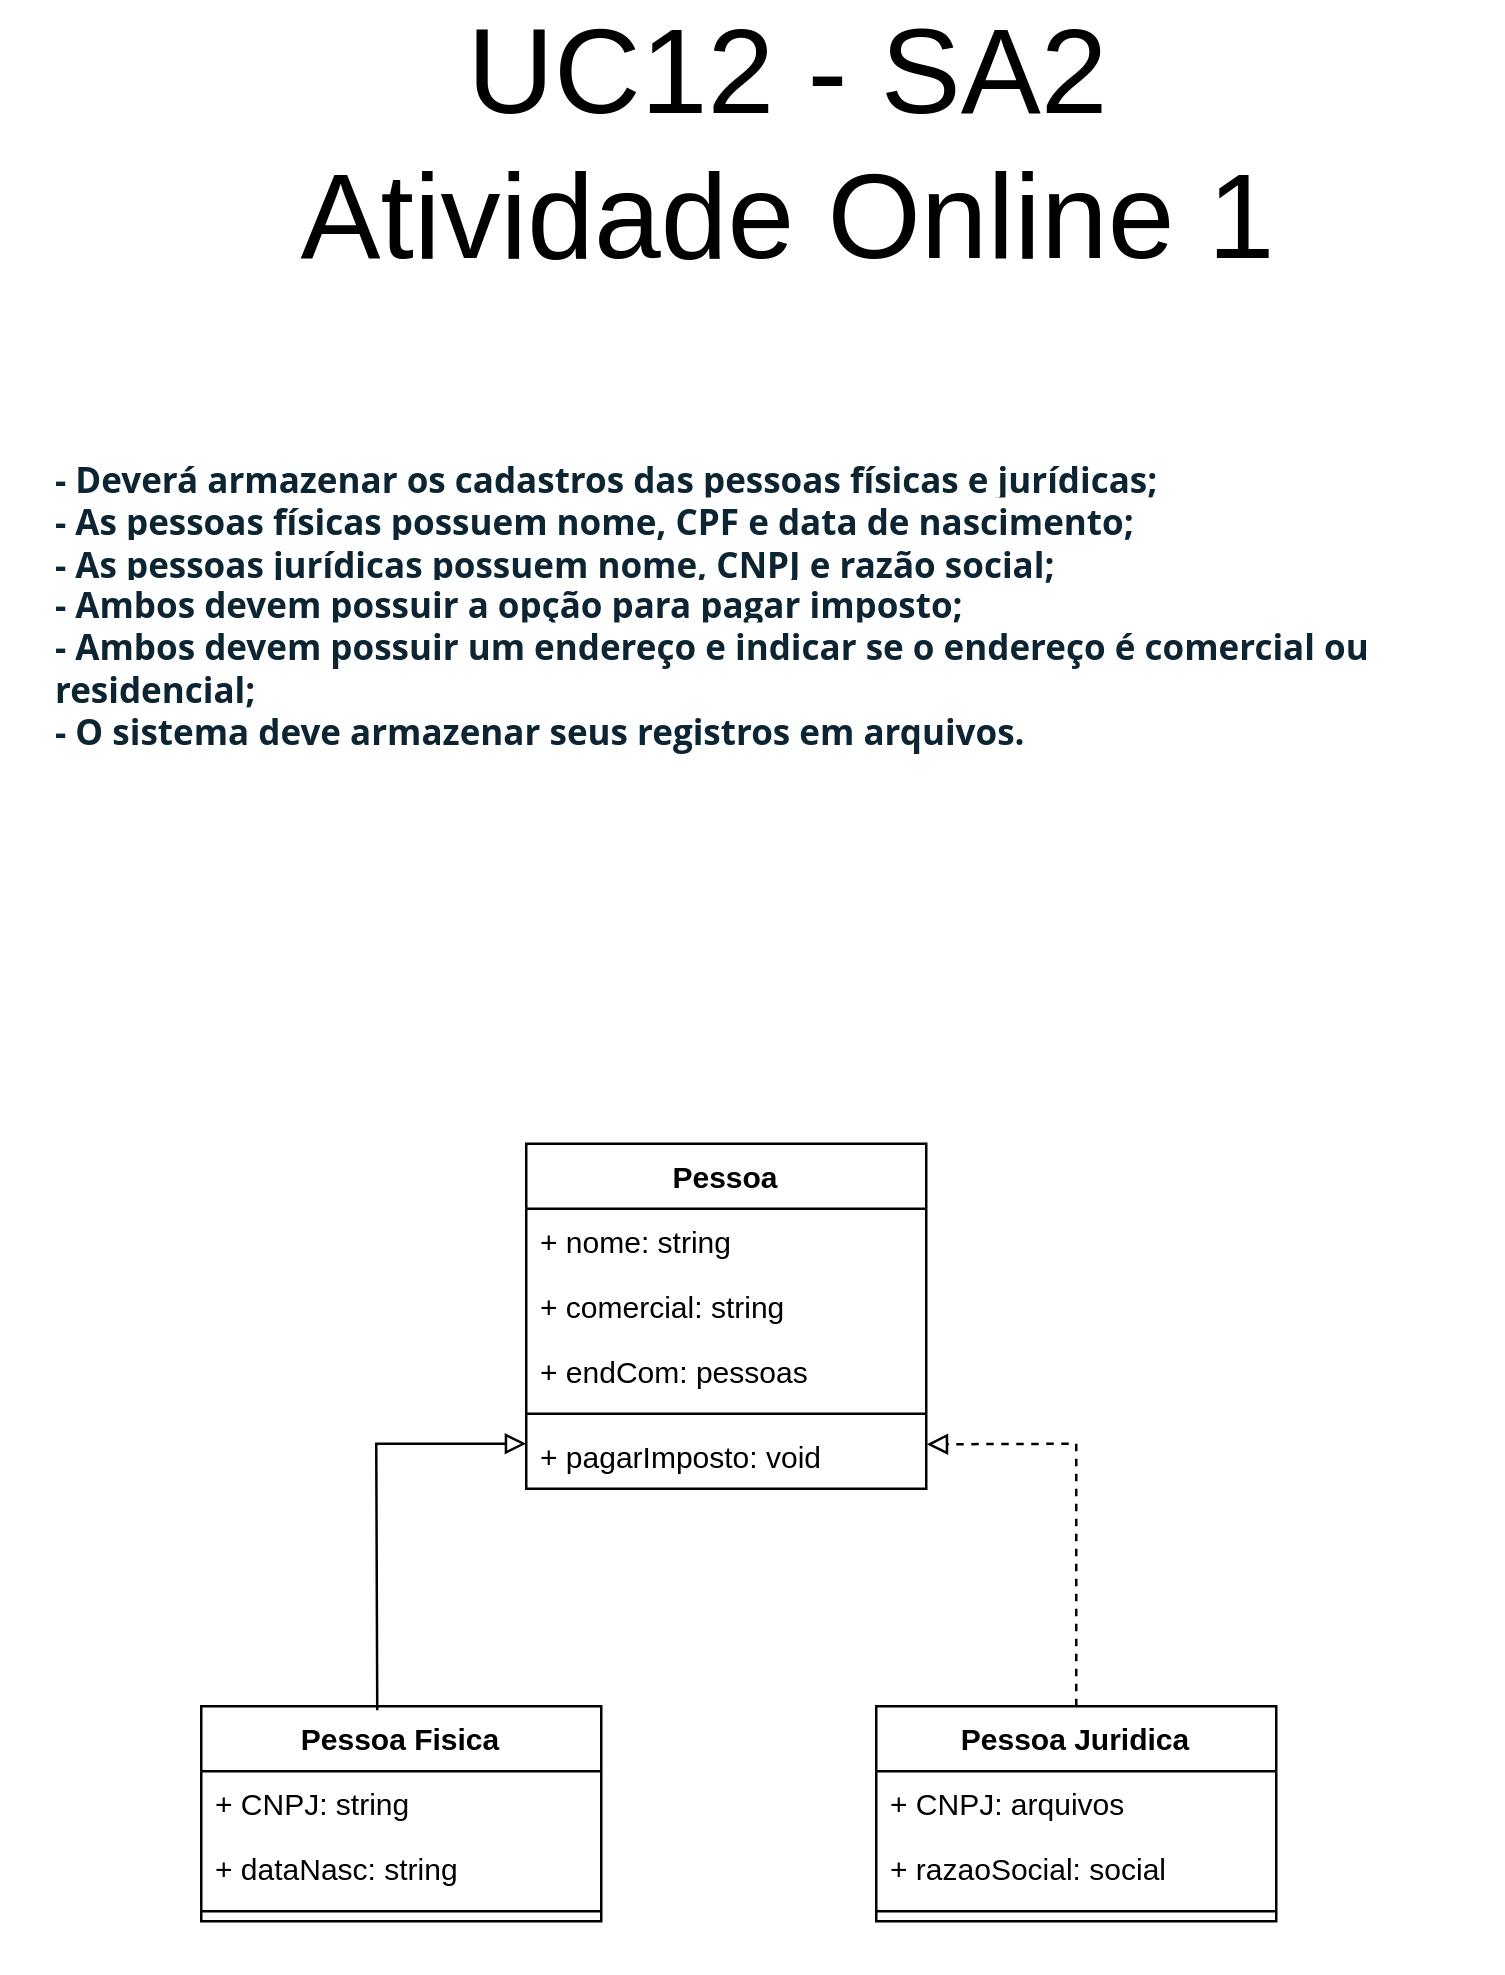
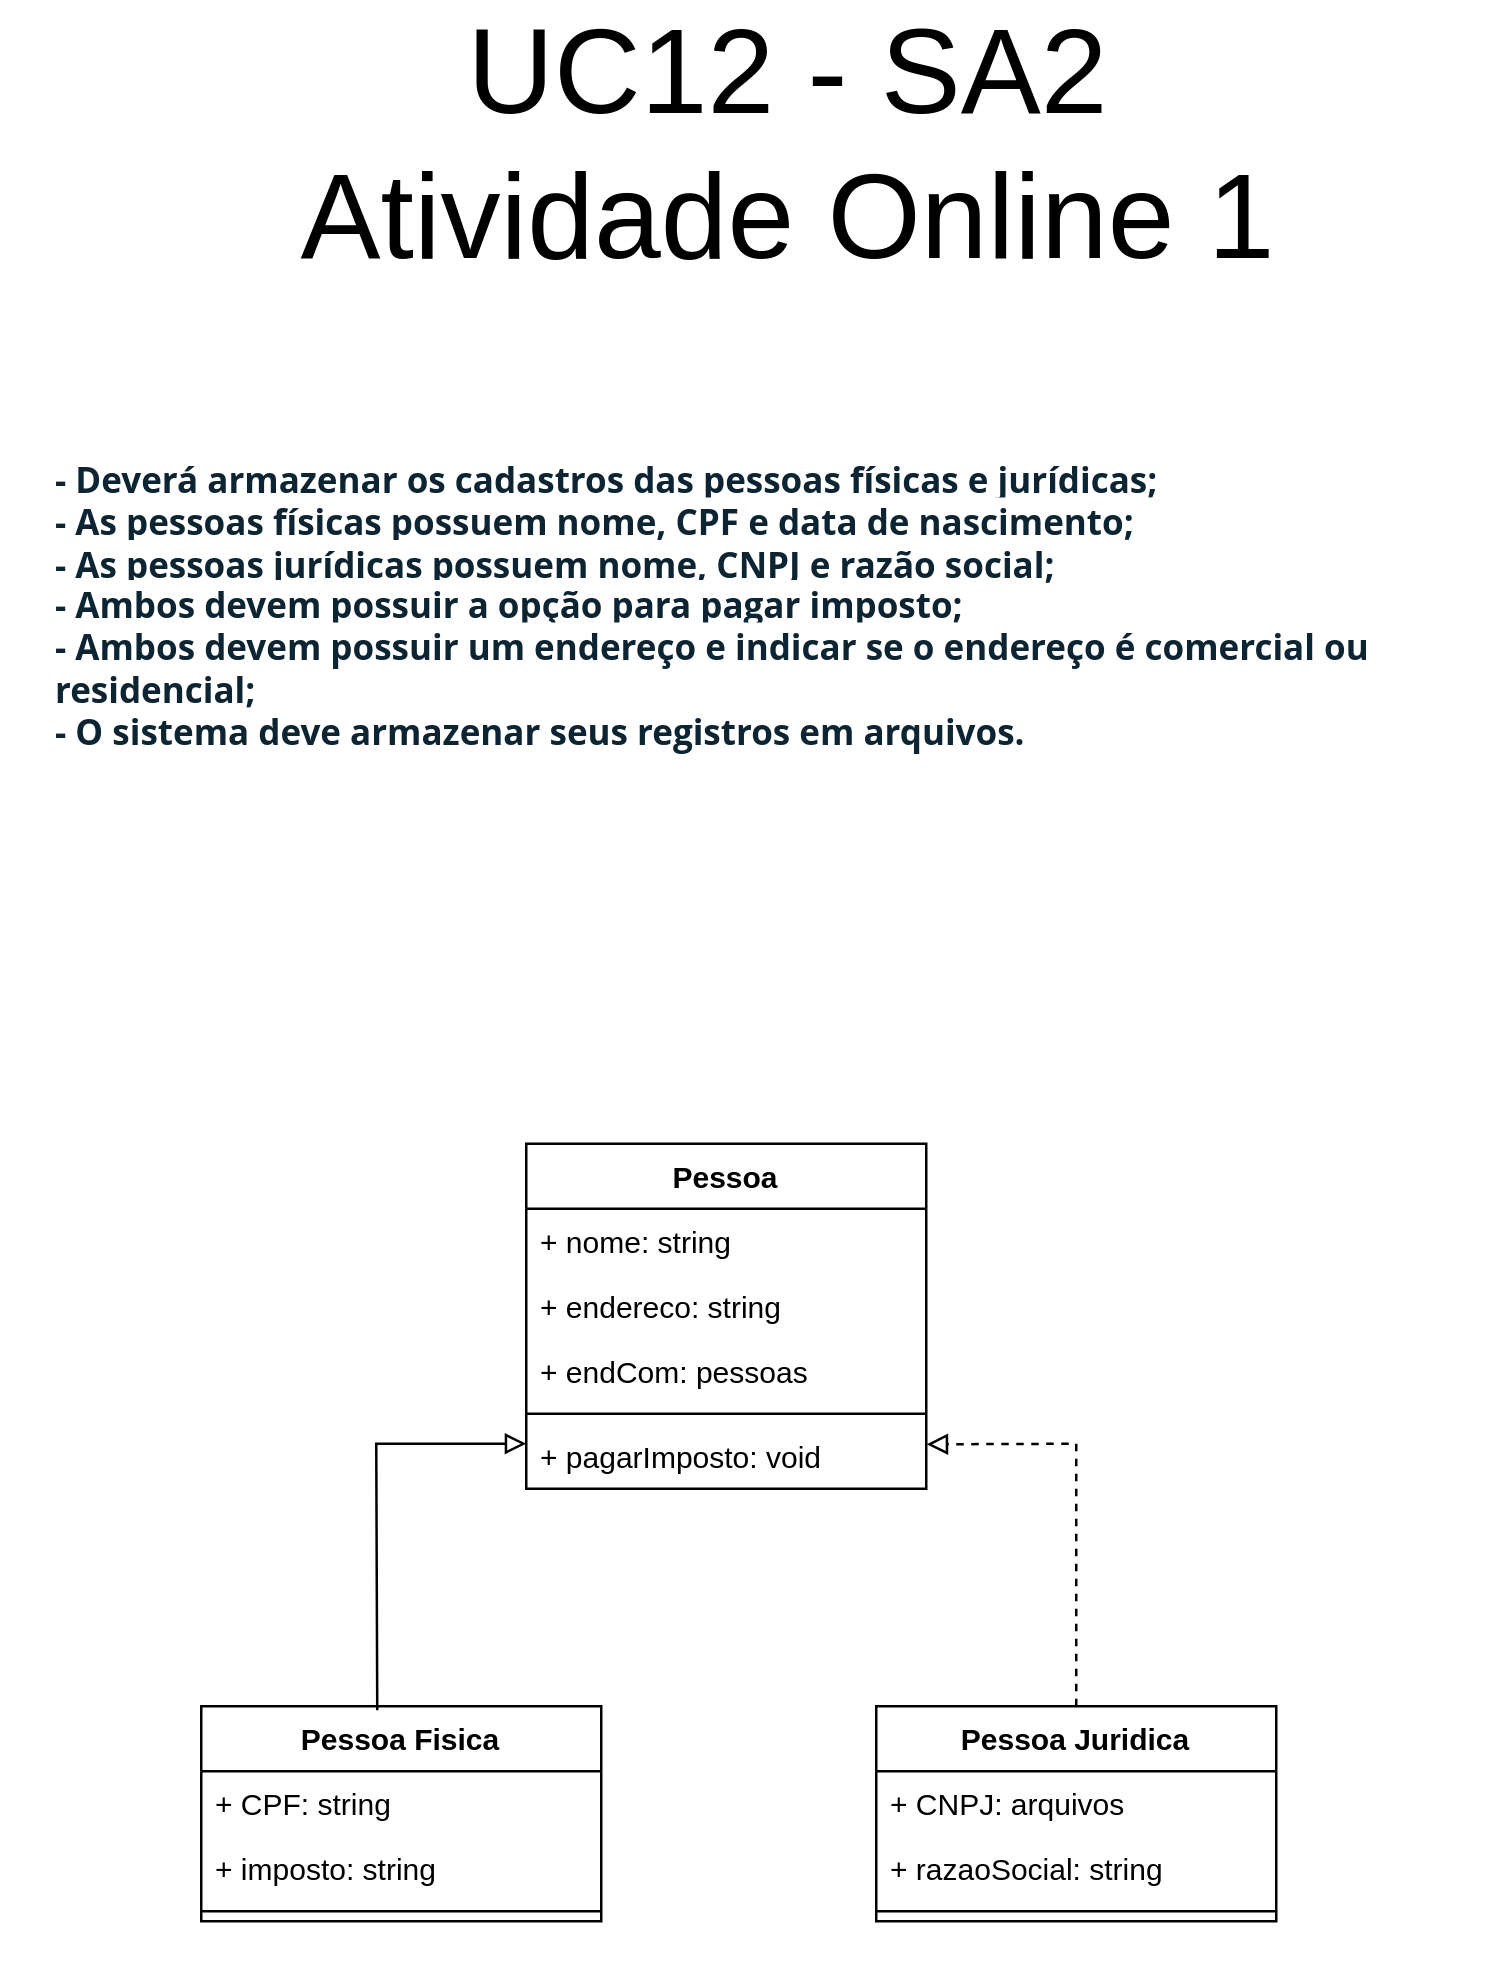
(676, 1308) -> (676, 1308)
(317, 1805) -> (309, 1805)
(351, 1870) -> (338, 1870)
(1039, 1870) -> (1043, 1870)
